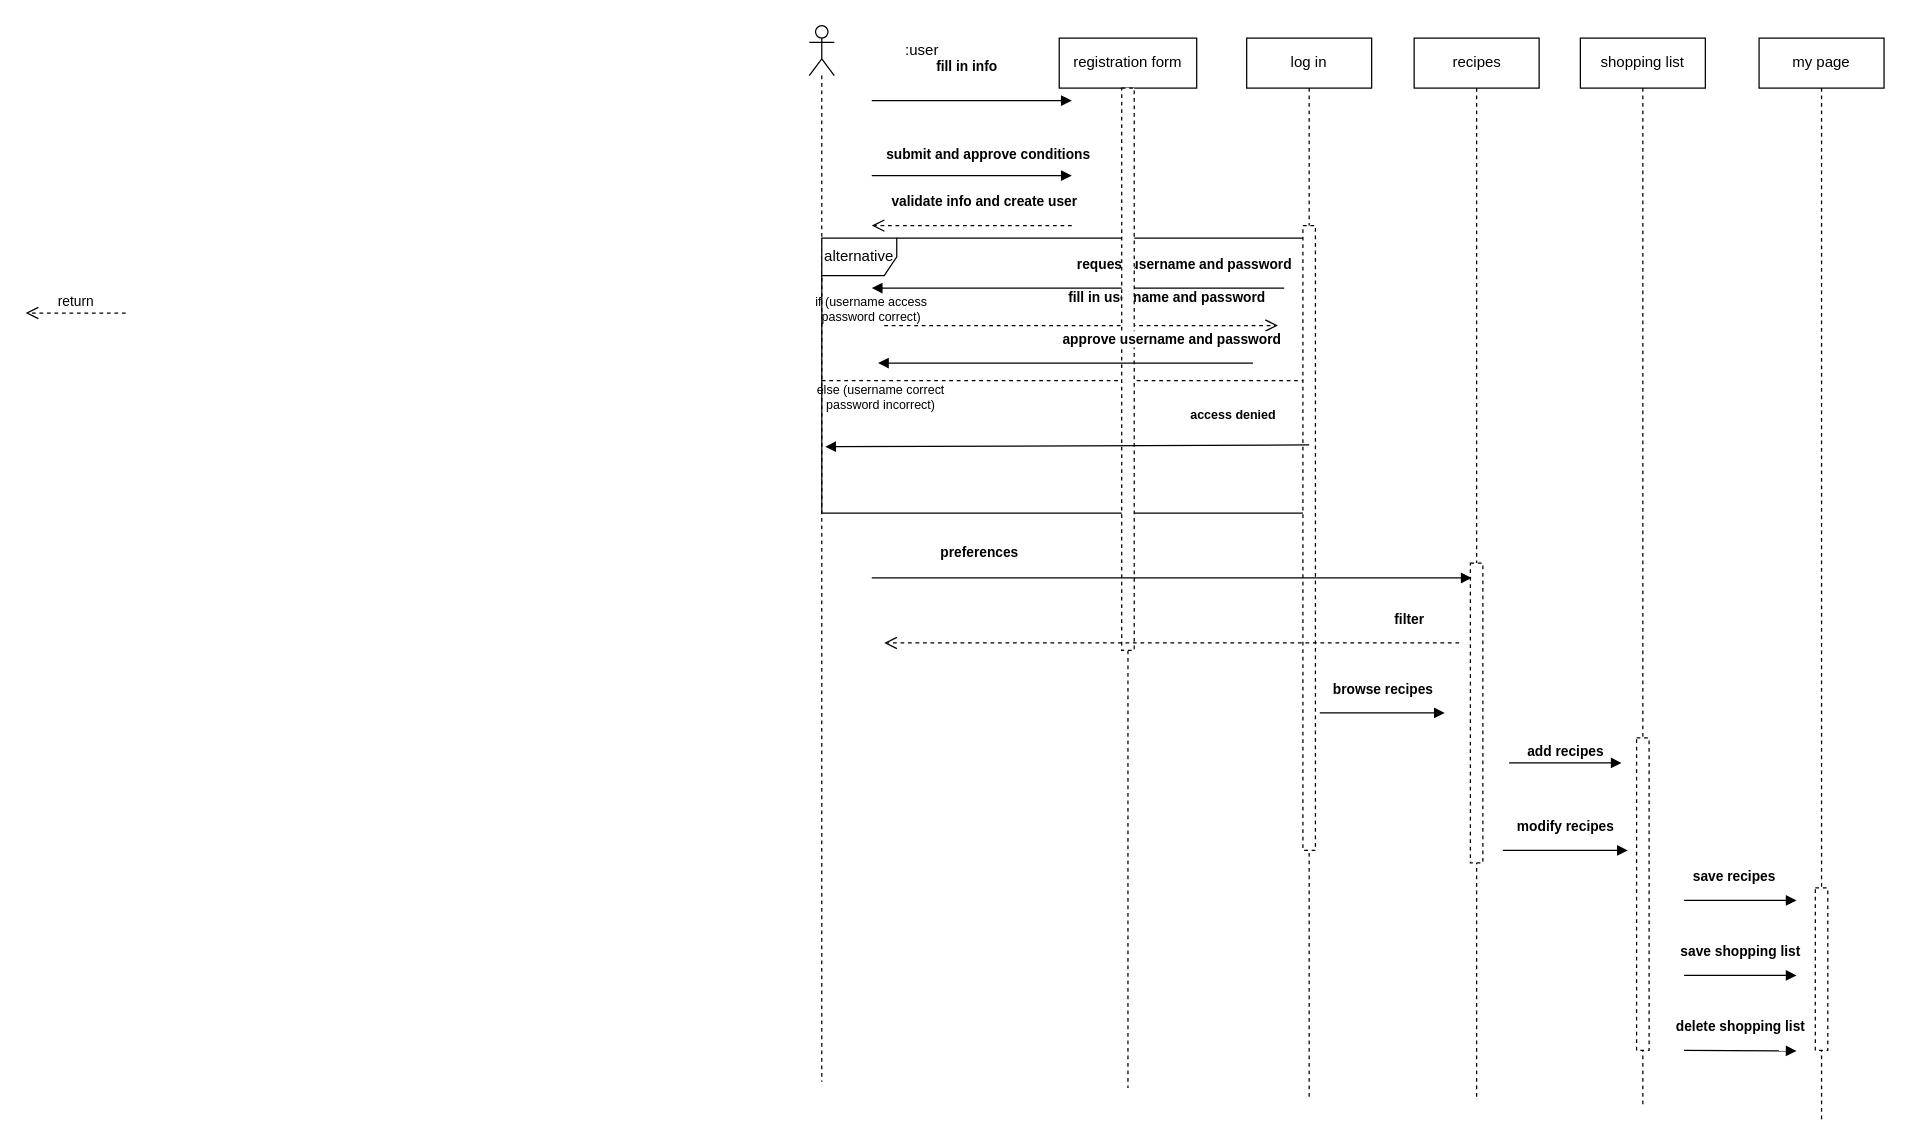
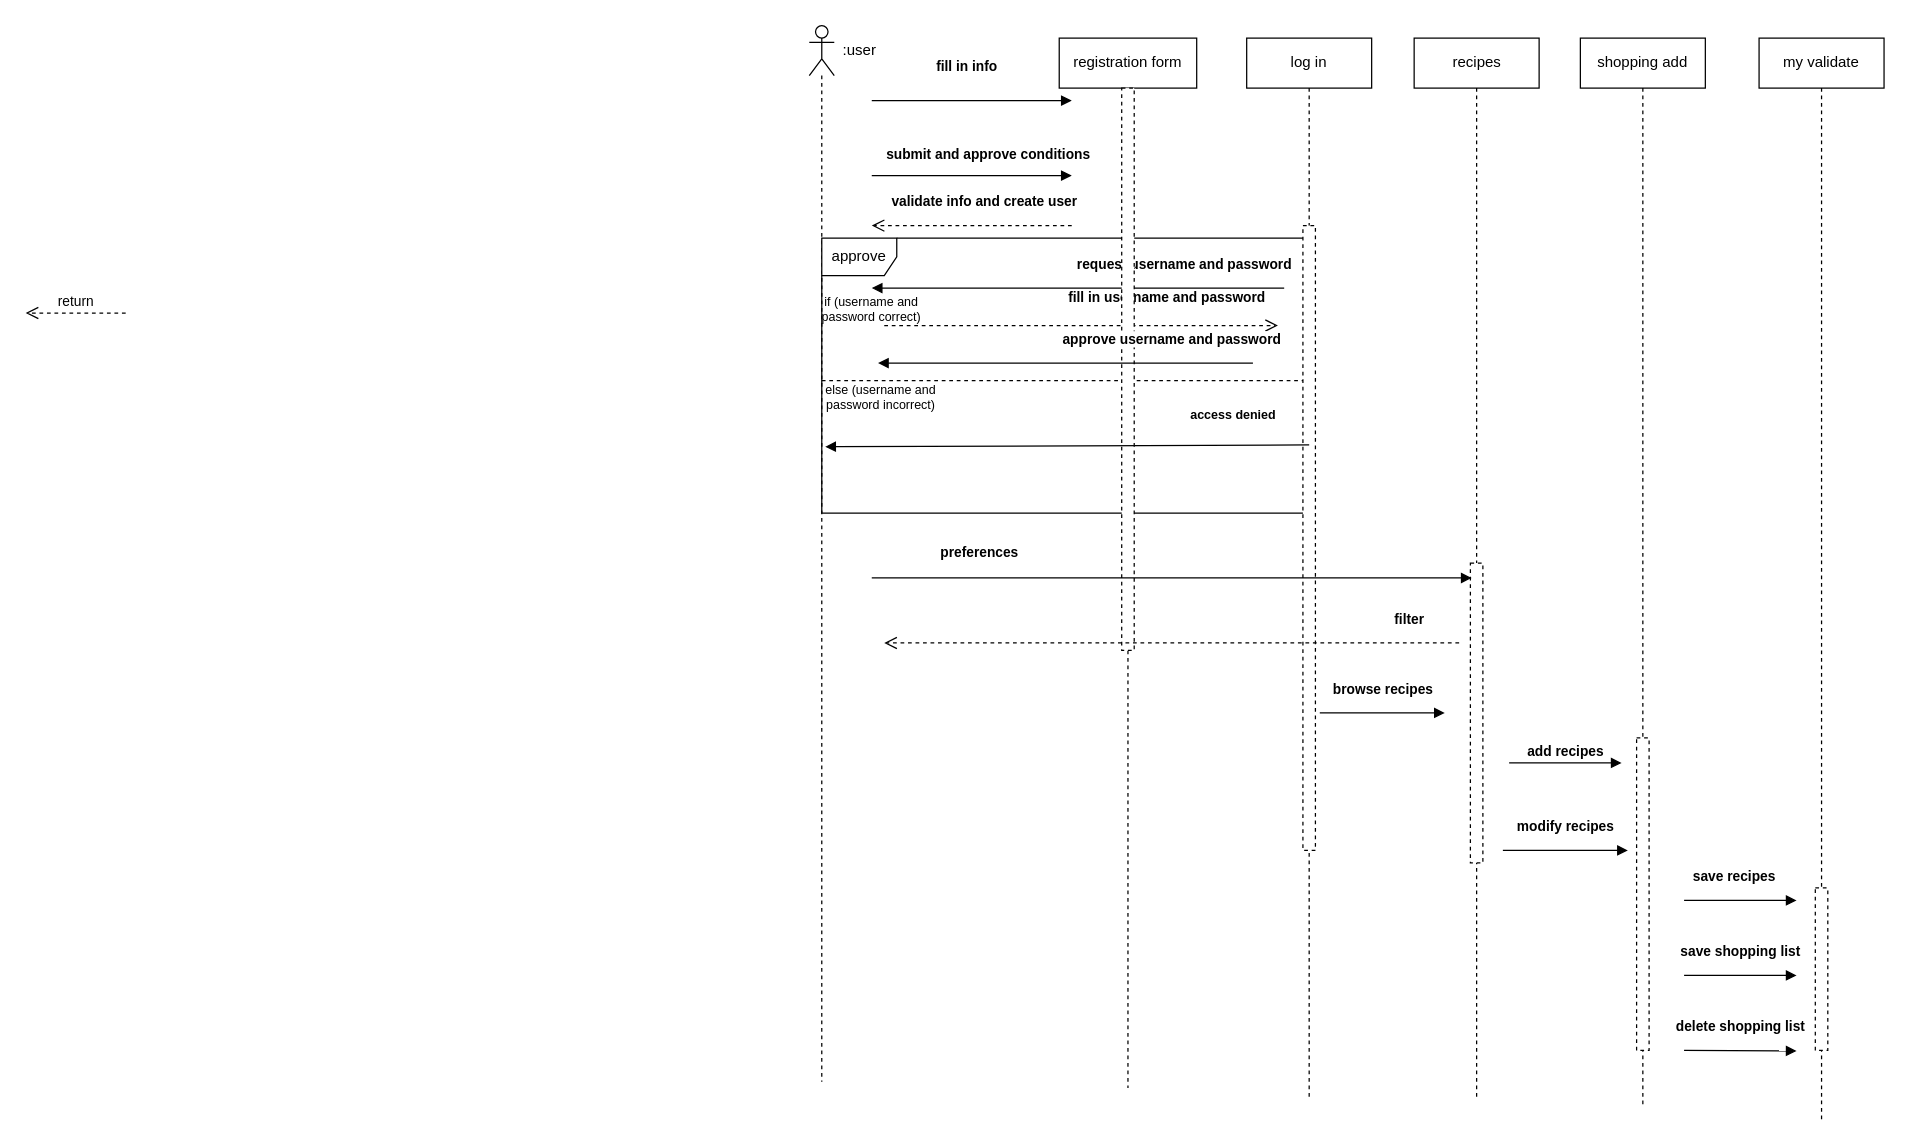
(922, 51) -> (859, 51)
(1643, 63) -> (1643, 63)
(1822, 63) -> (1822, 63)
(859, 257) -> (859, 257)
(871, 302) -> (871, 302)
(881, 390) -> (881, 390)
